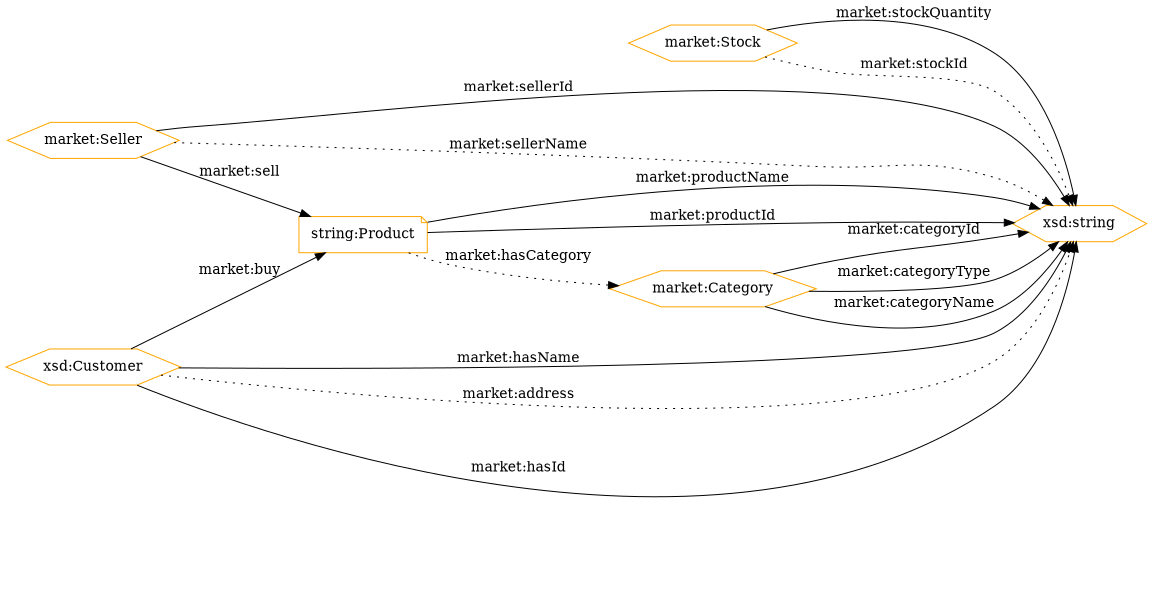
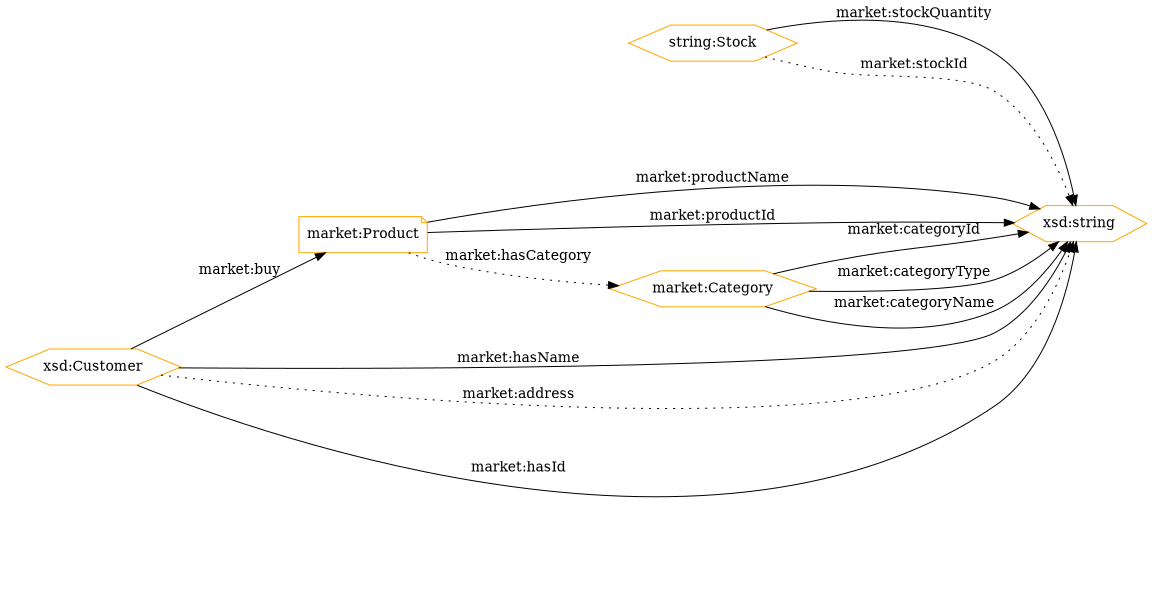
(713, 43) -> (713, 43)
(93, 140) -> none
(363, 235) -> (363, 235)
